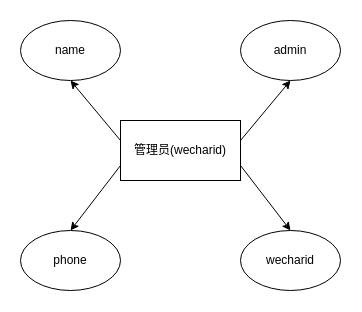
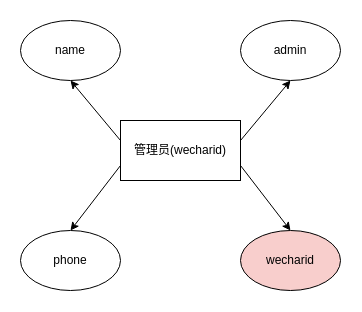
(291, 261) -> (291, 261)
